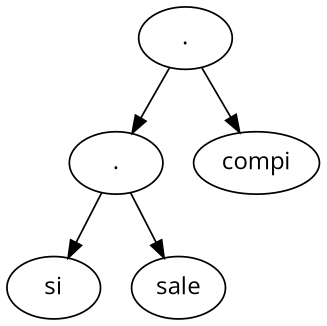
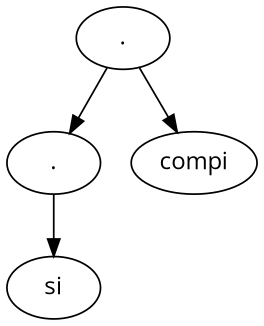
(179, 288) -> none
